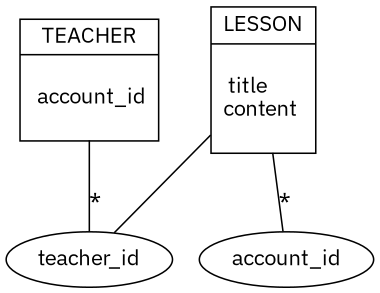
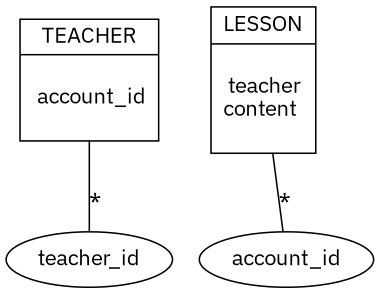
(246, 86) -> (263, 86)
(162, 184) -> none
